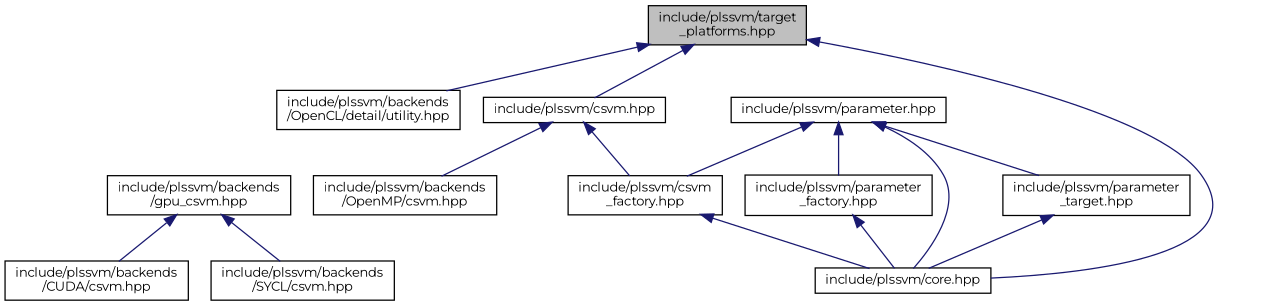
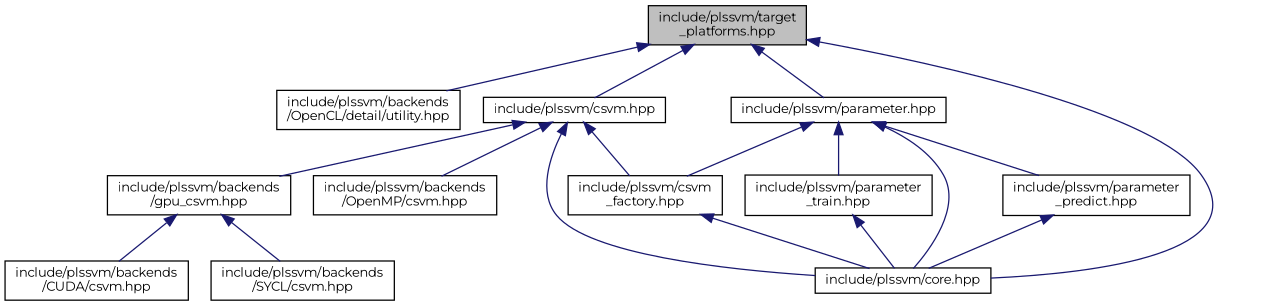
none -> (793, 75)
none -> (396, 151)
(839, 195) -> (839, 195)
(1096, 195) -> (1096, 195)
none -> (639, 252)
